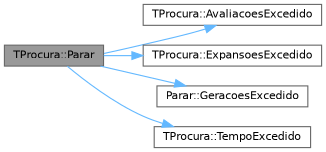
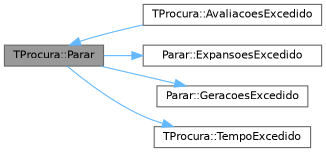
(155, 42) -> (111, 32)
(232, 56) -> (232, 56)
